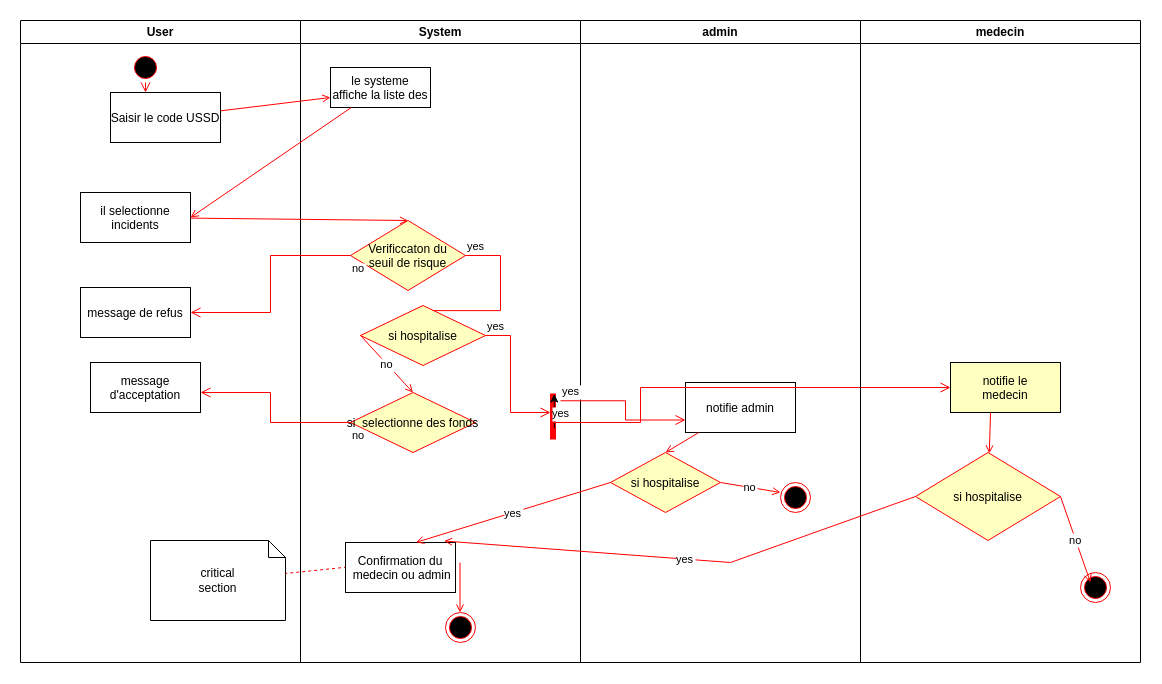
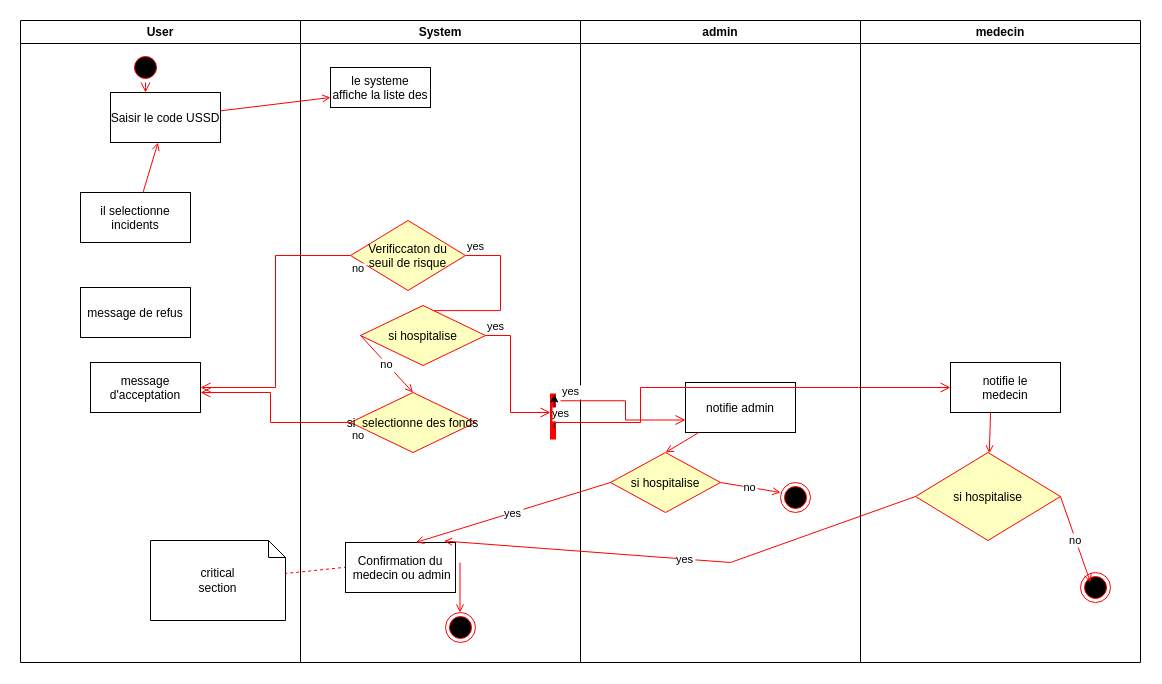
(272, 162) -> none
(298, 219) -> (150, 169)
(263, 313) -> (276, 357)
(1006, 388) -> (1006, 388)
